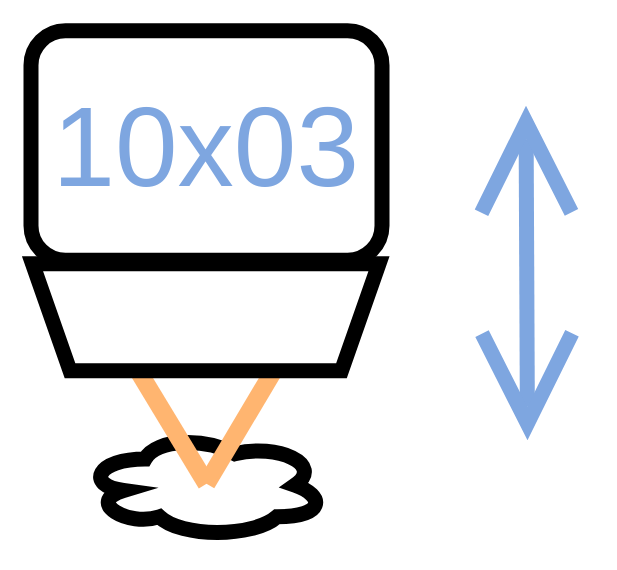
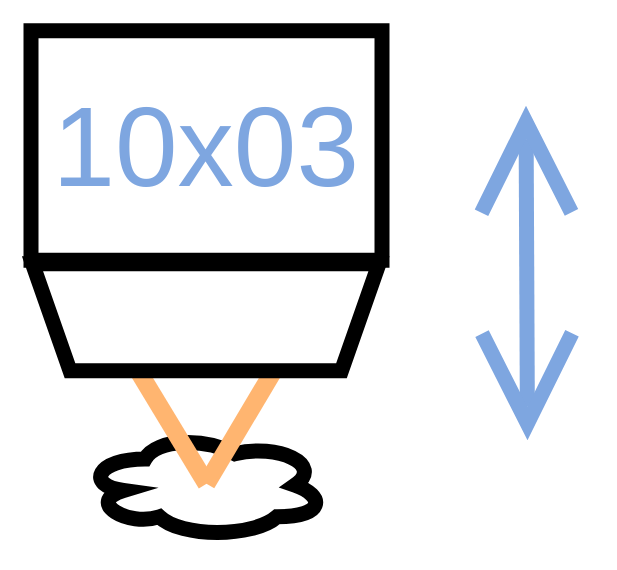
(206, 146) -> (206, 146)
